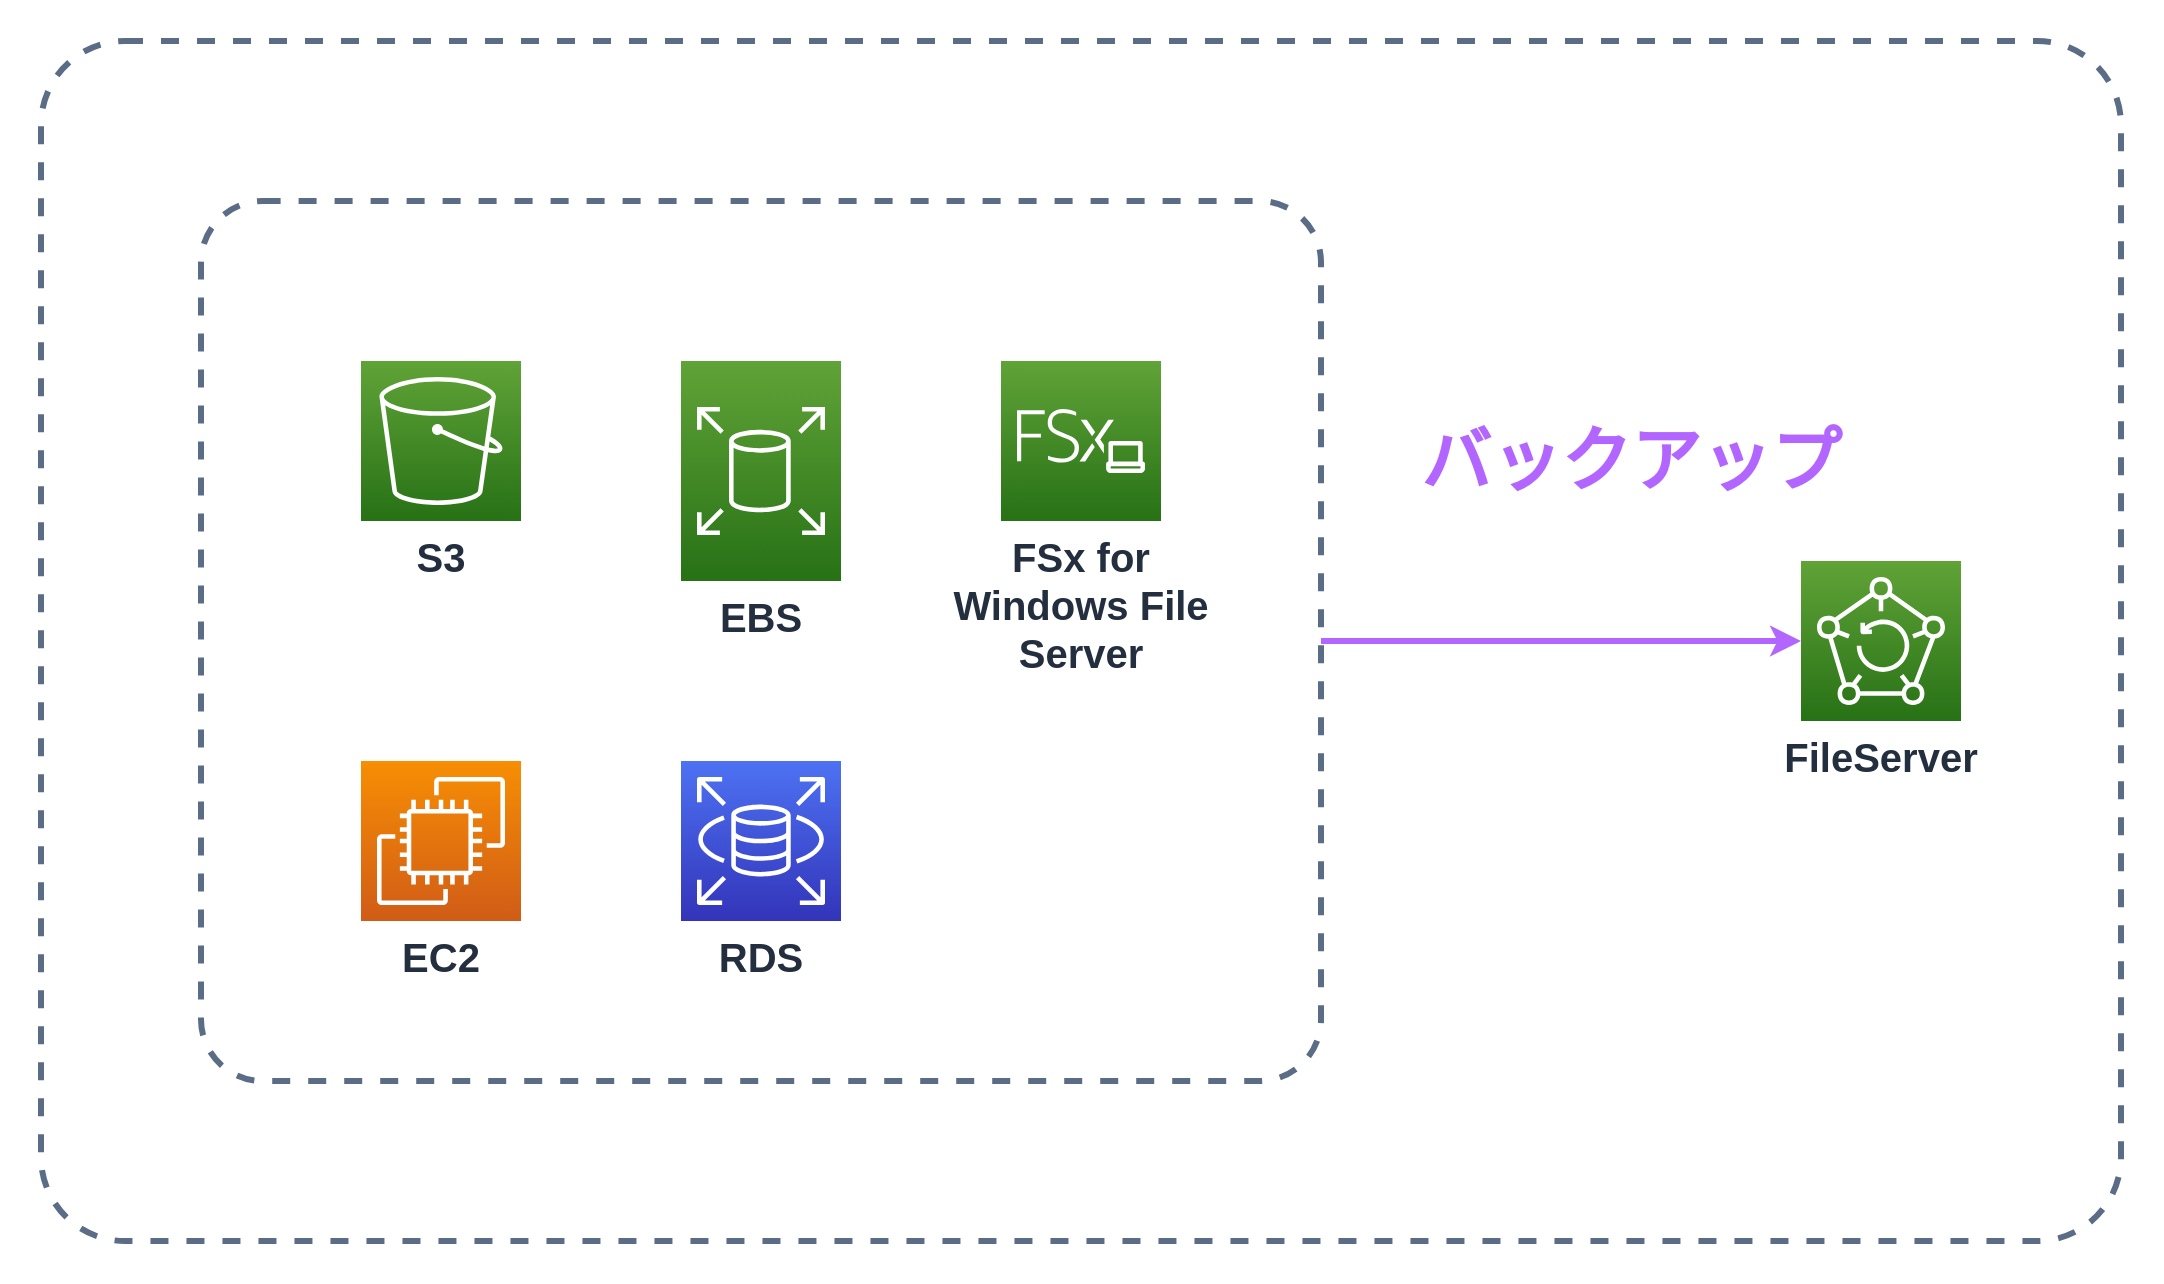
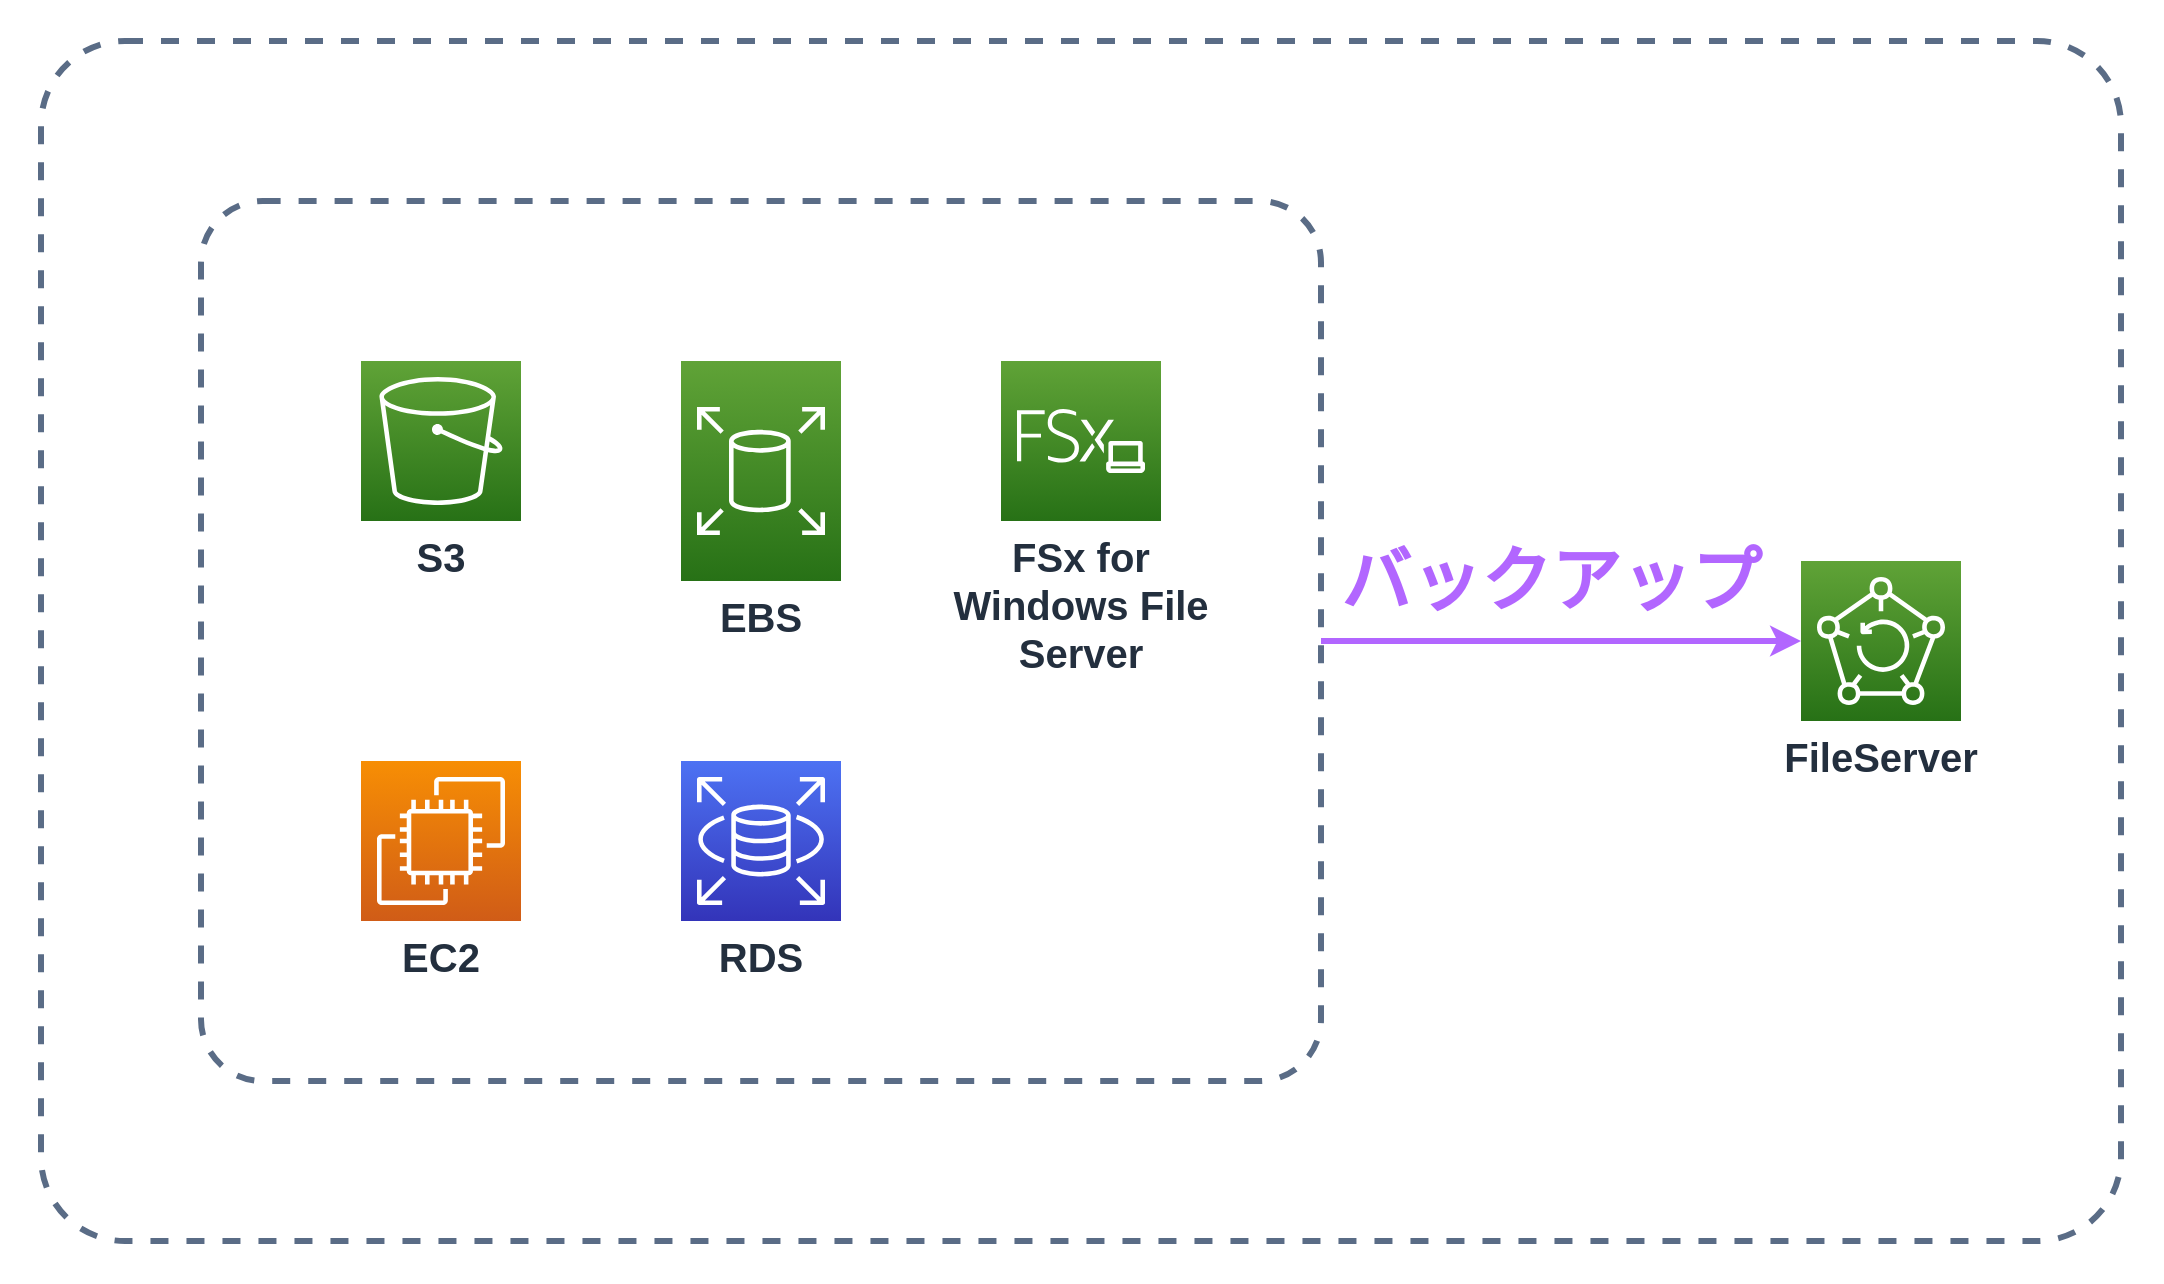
(1631, 461) -> (1551, 581)
